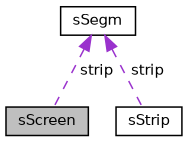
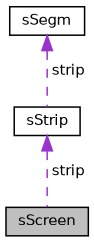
(69, 78) -> (47, 179)
